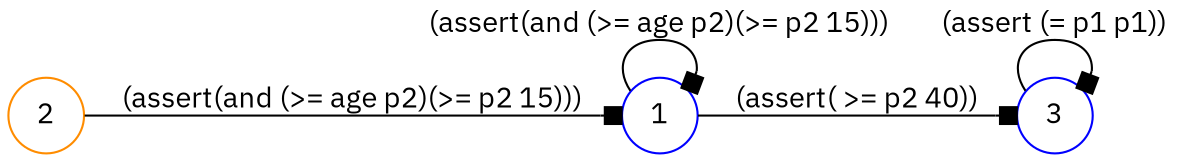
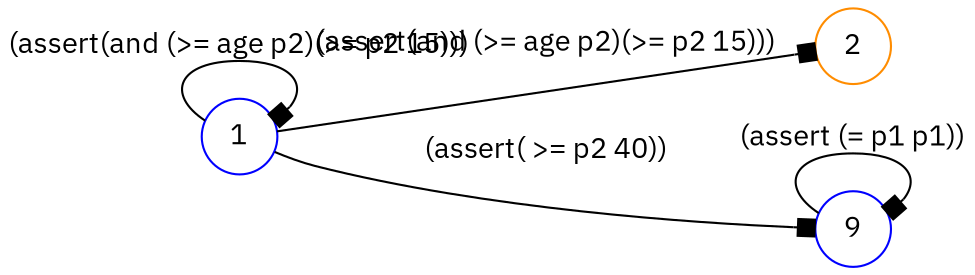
(343, 116) -> (536, 93)
(1055, 116) -> (853, 229)
